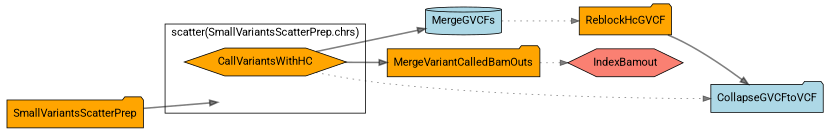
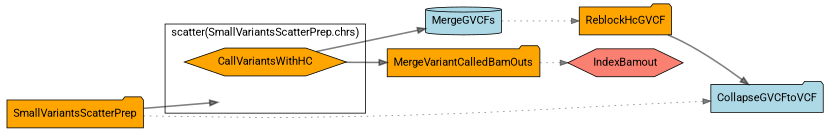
(509, 93) -> (423, 115)
